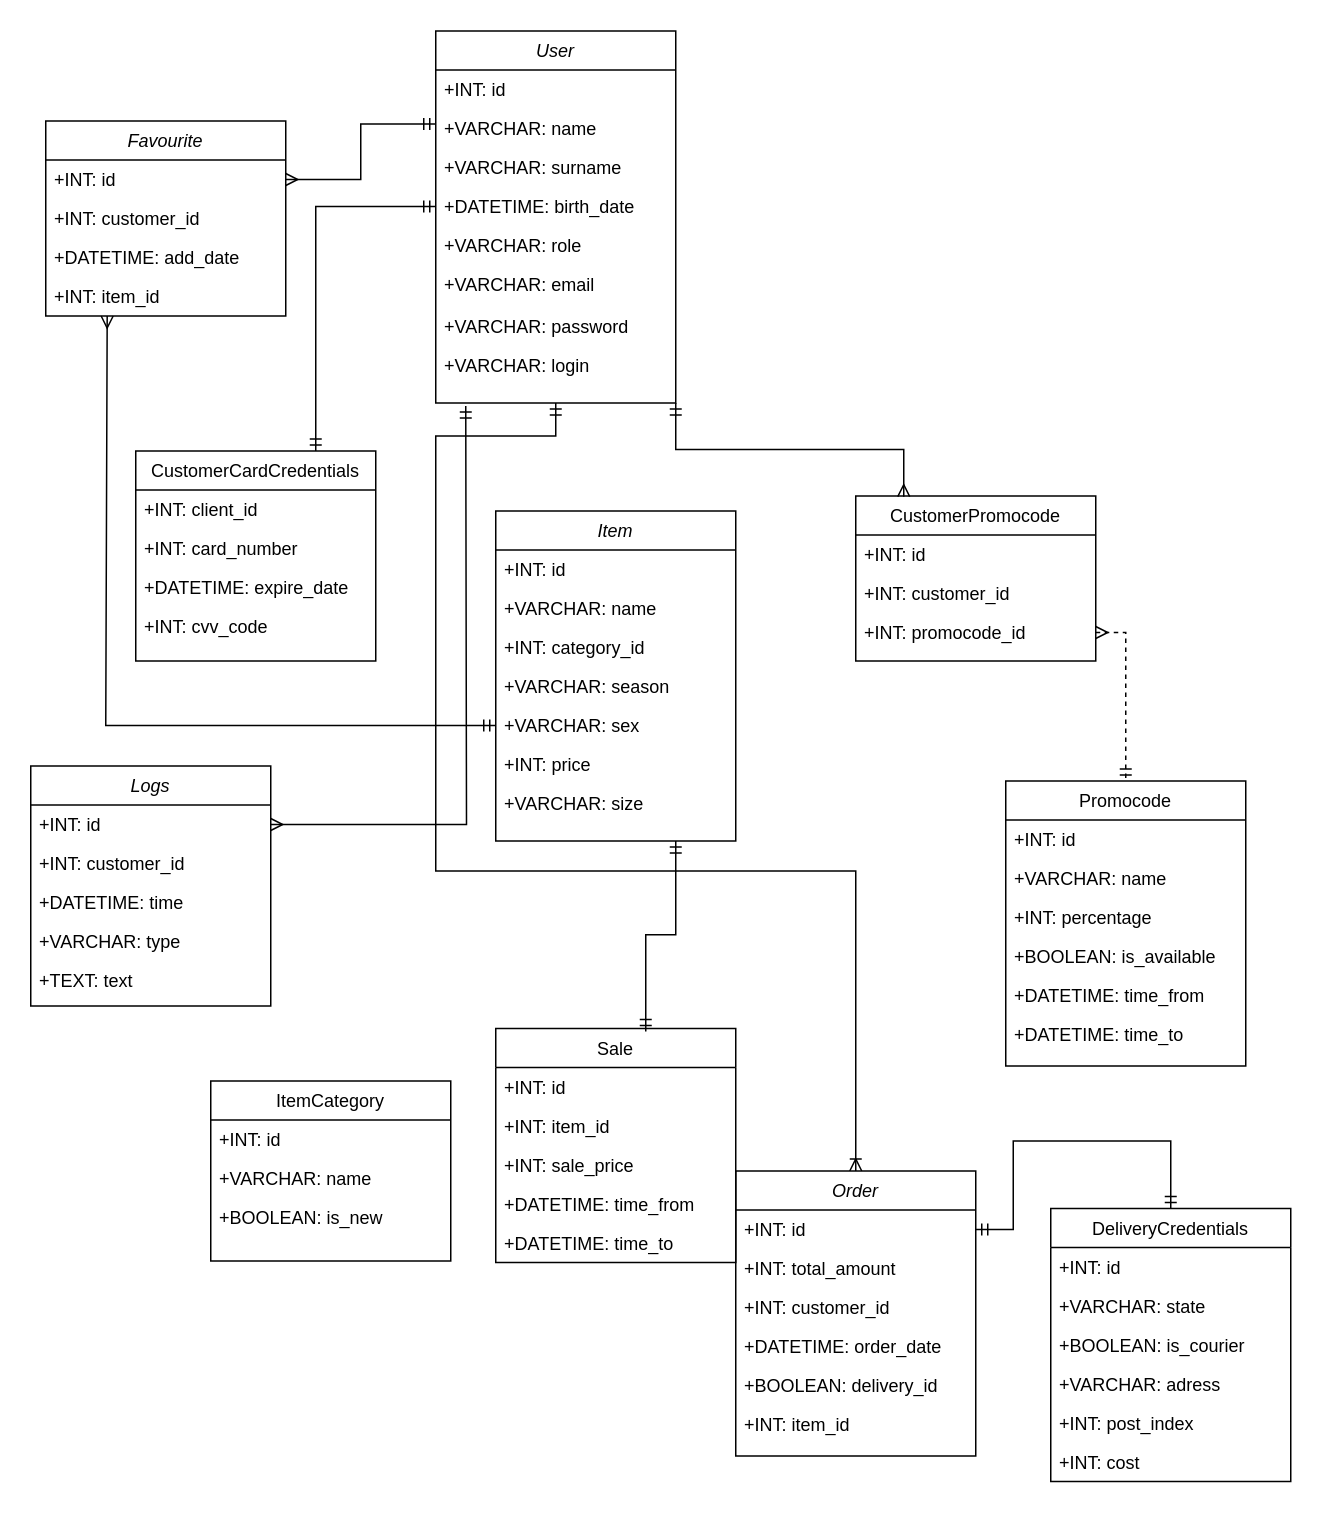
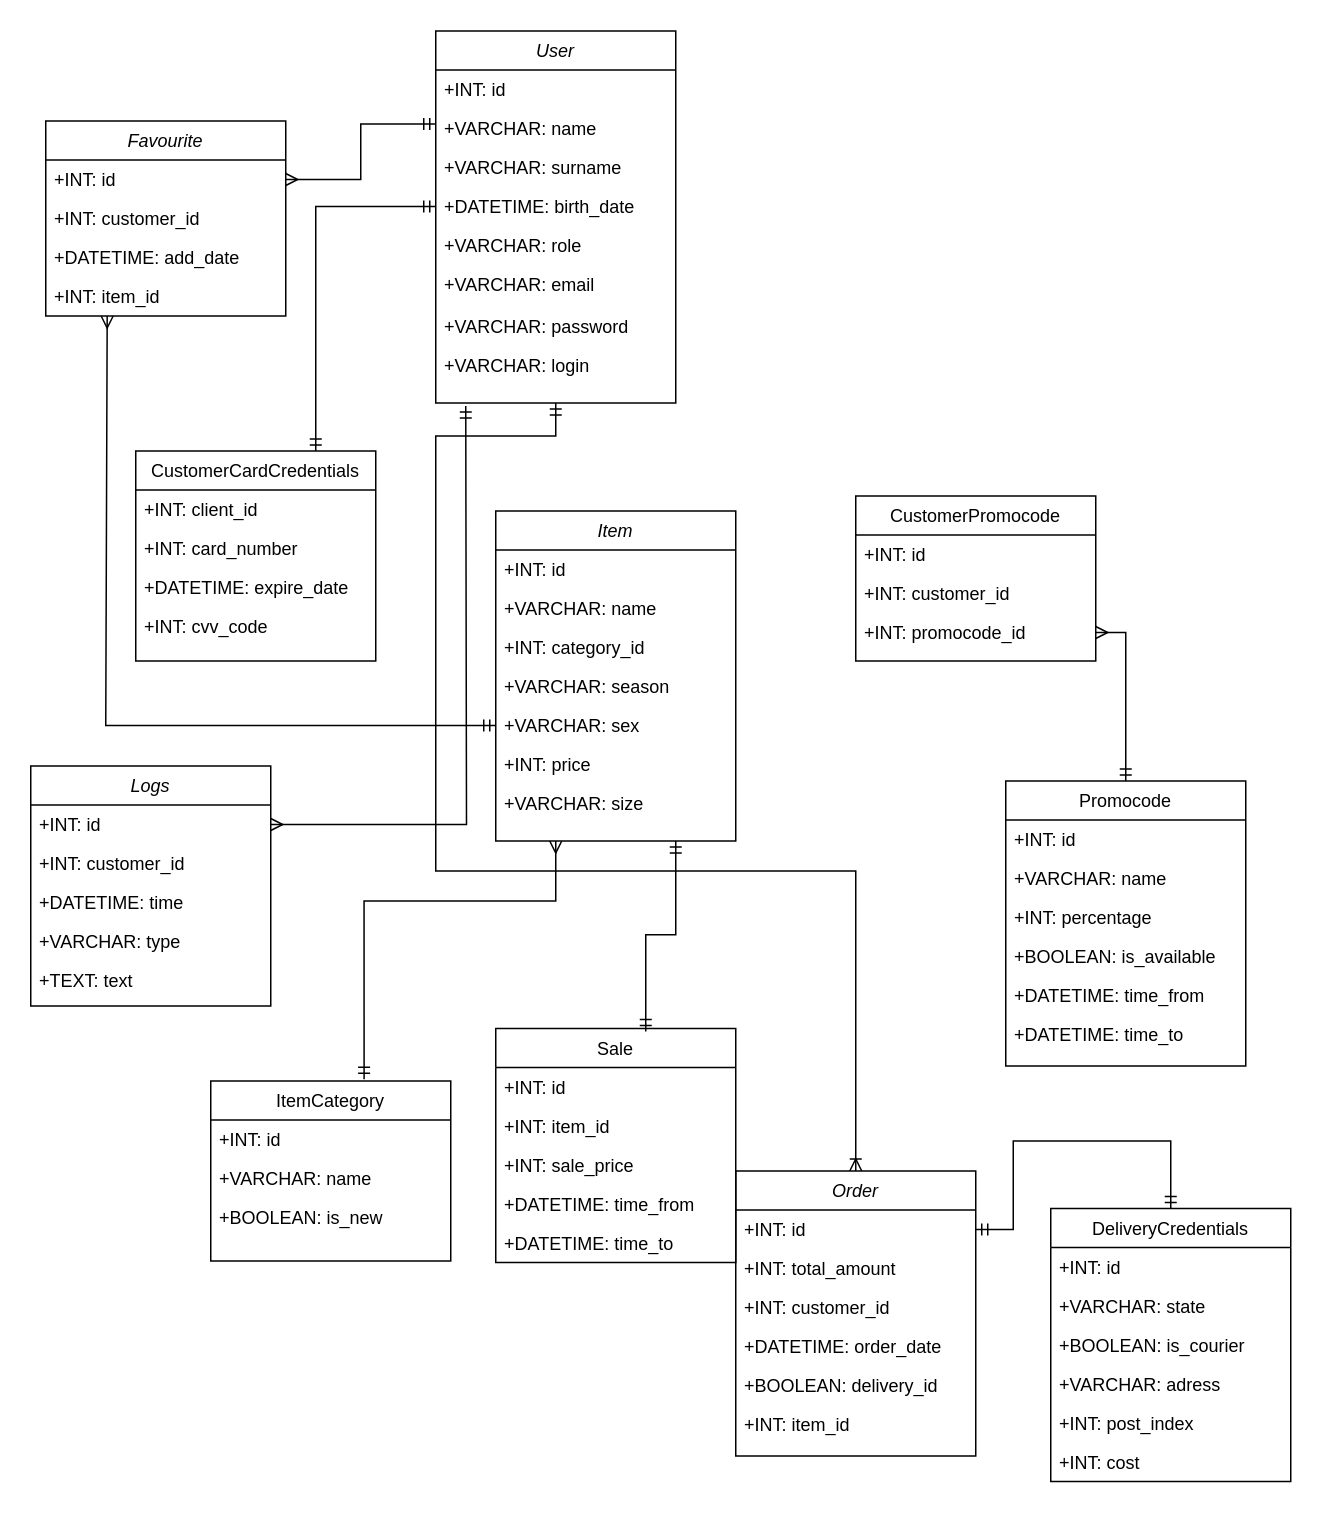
(790, 449) -> none
(1126, 692) -> (1126, 692)
none -> (400, 901)
